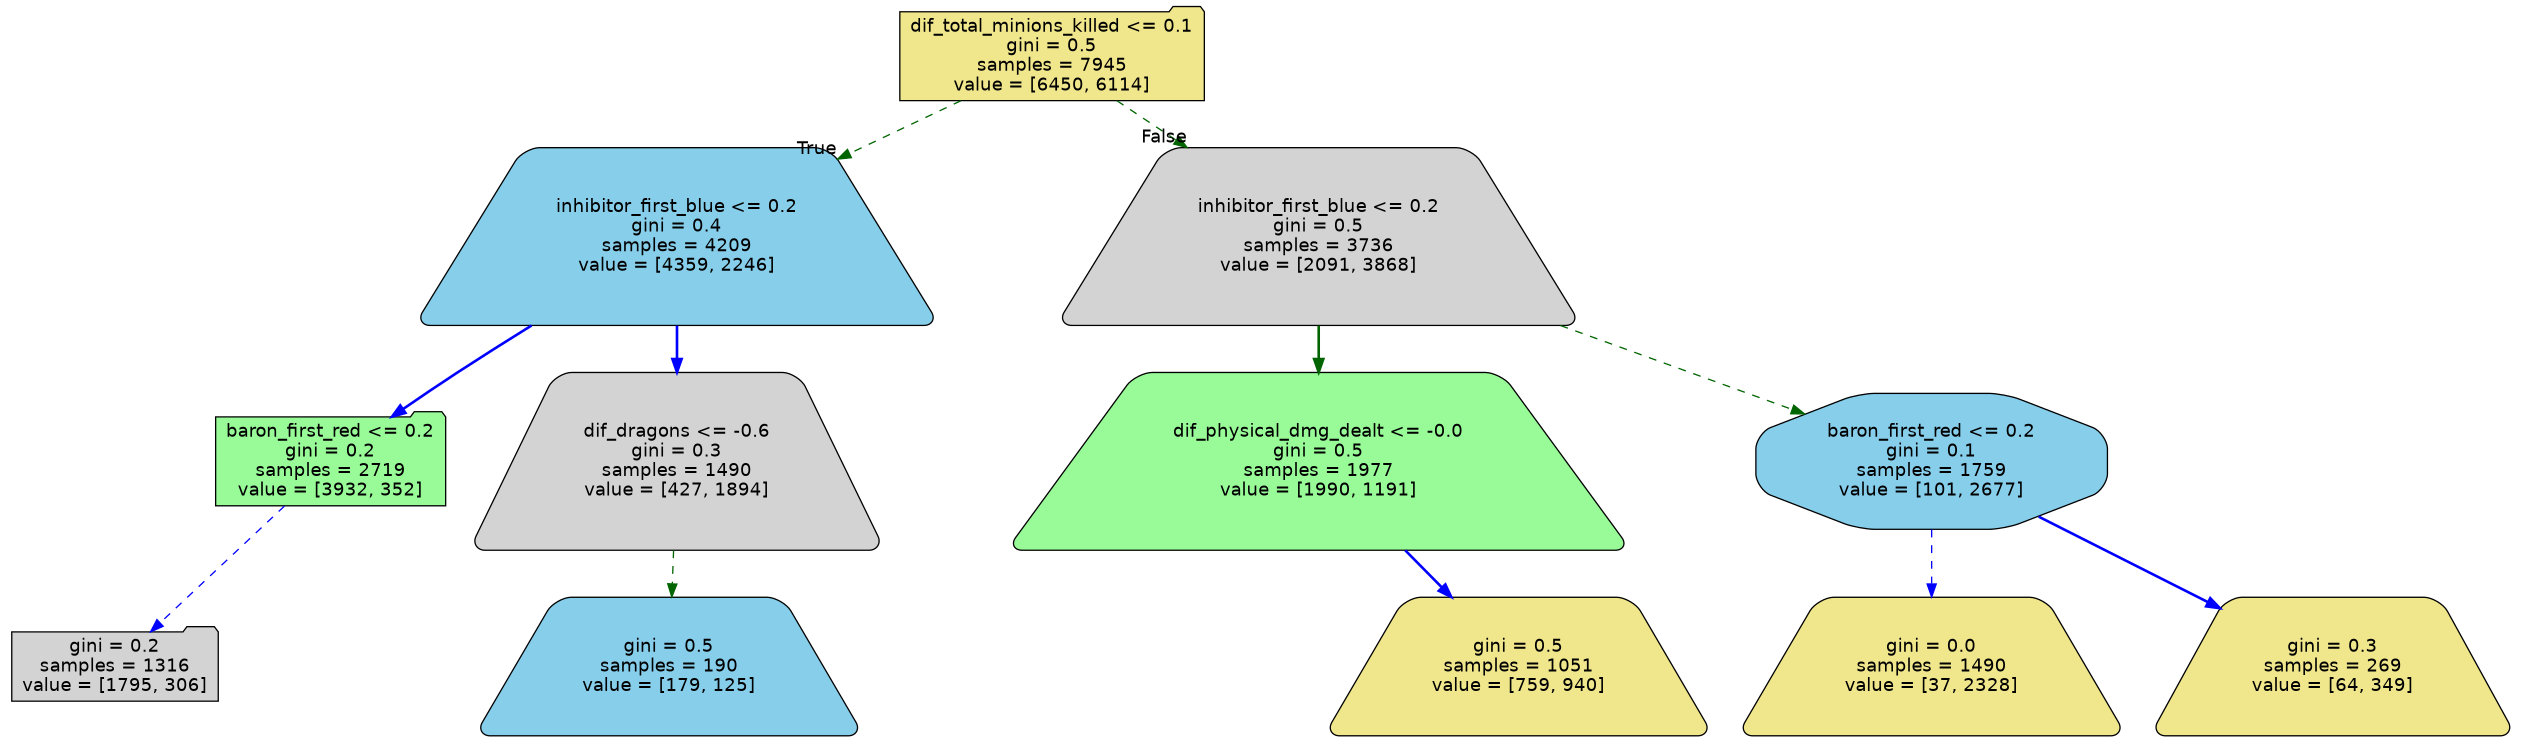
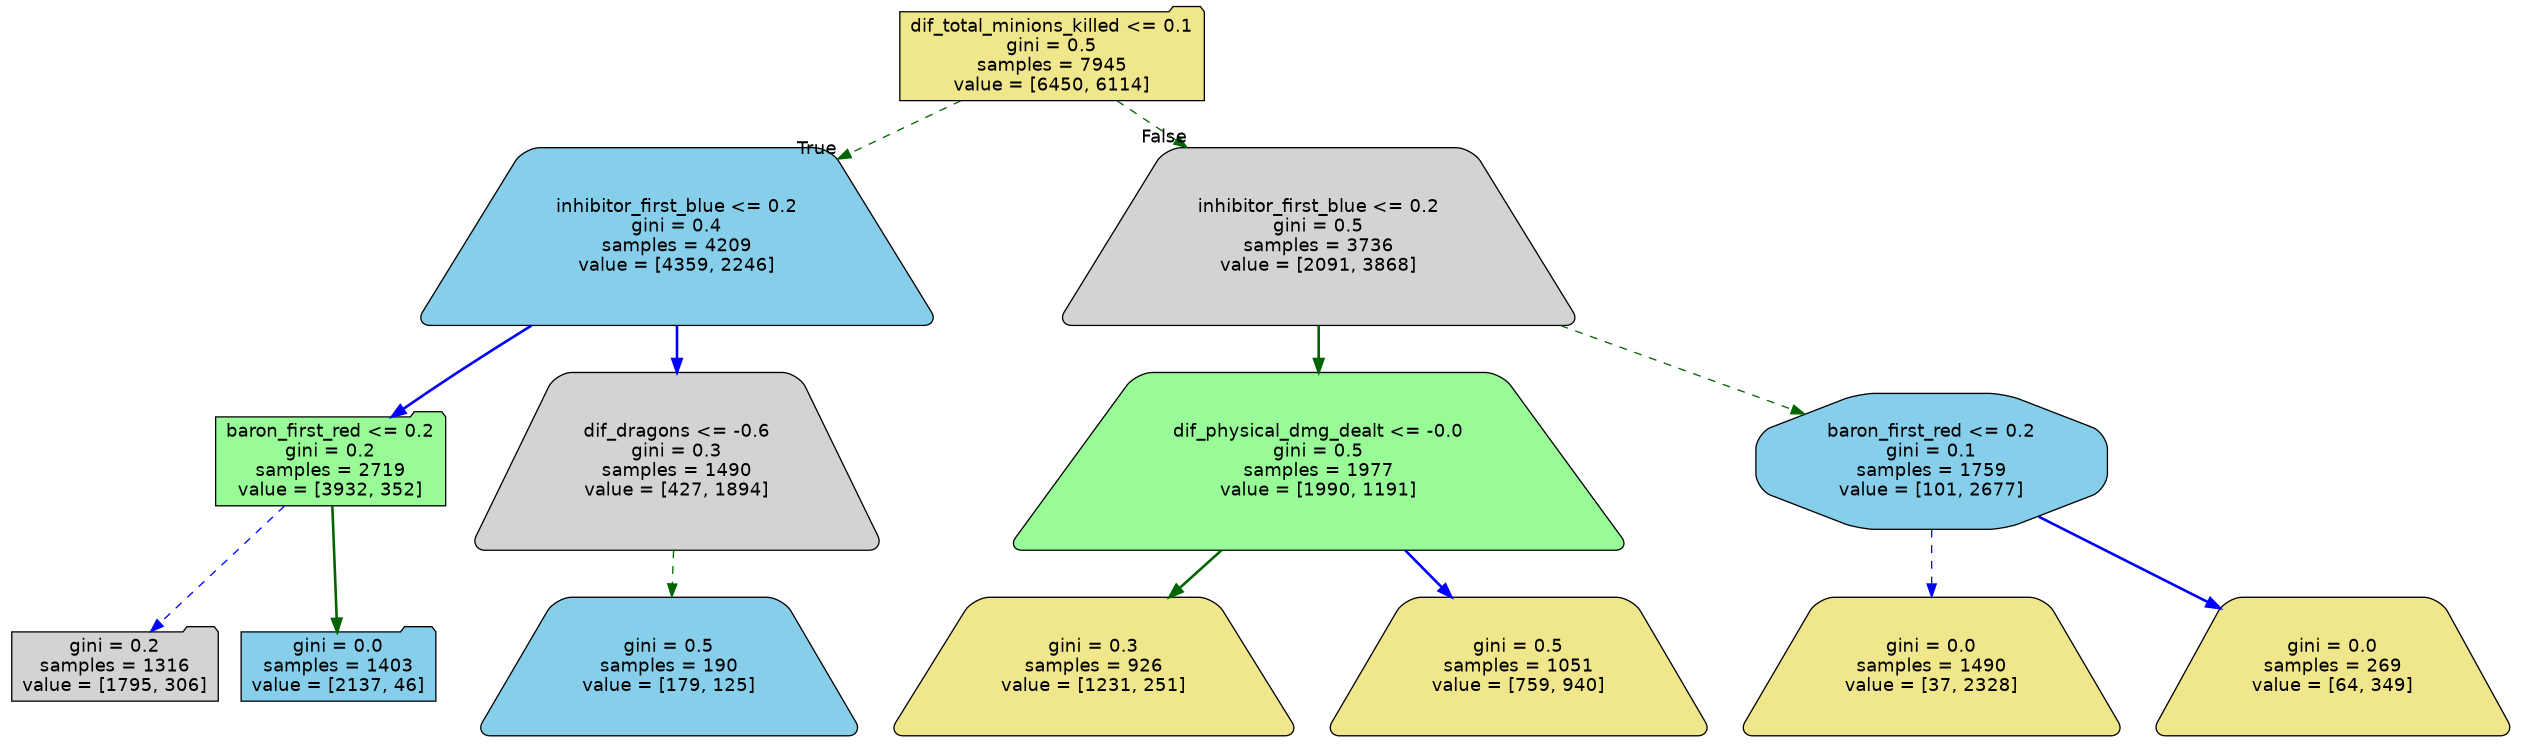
none -> (338, 667)
none -> (1094, 667)
(2333, 667) -> (2333, 667)
